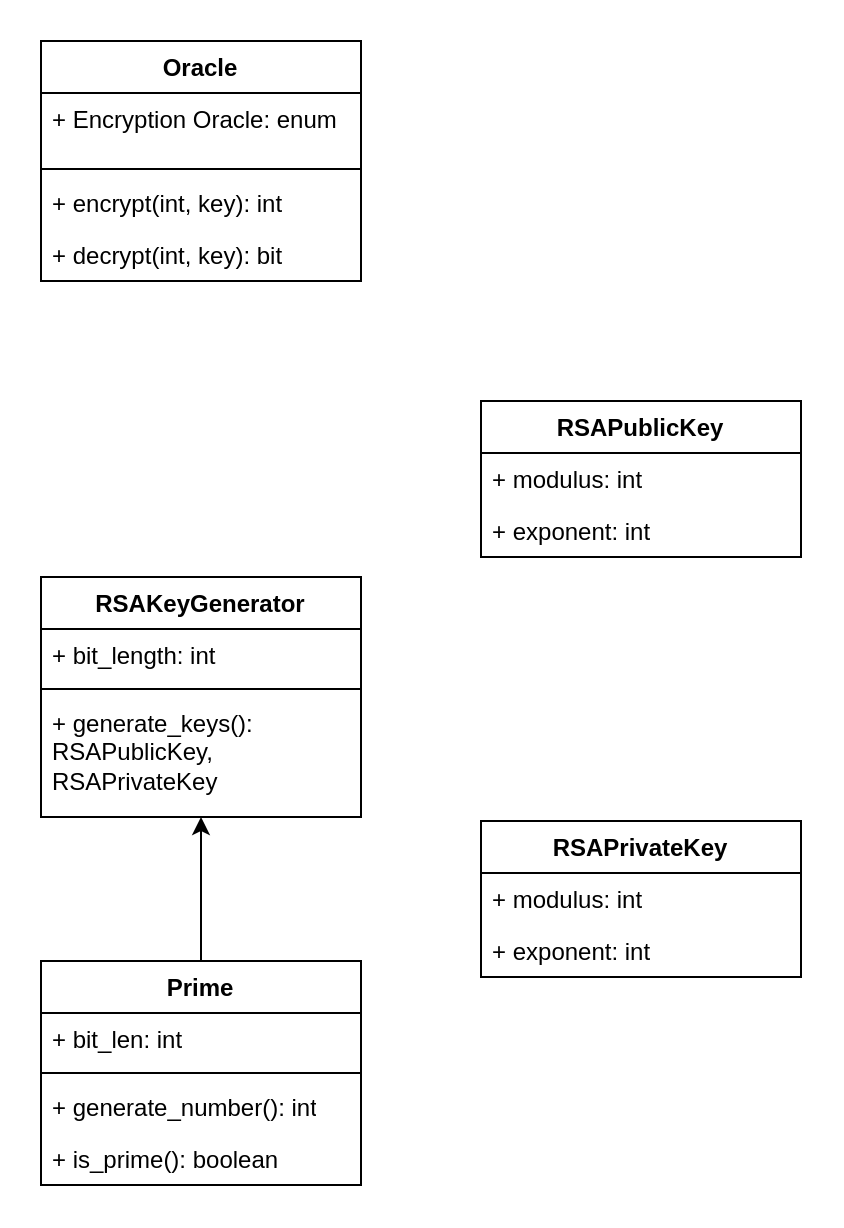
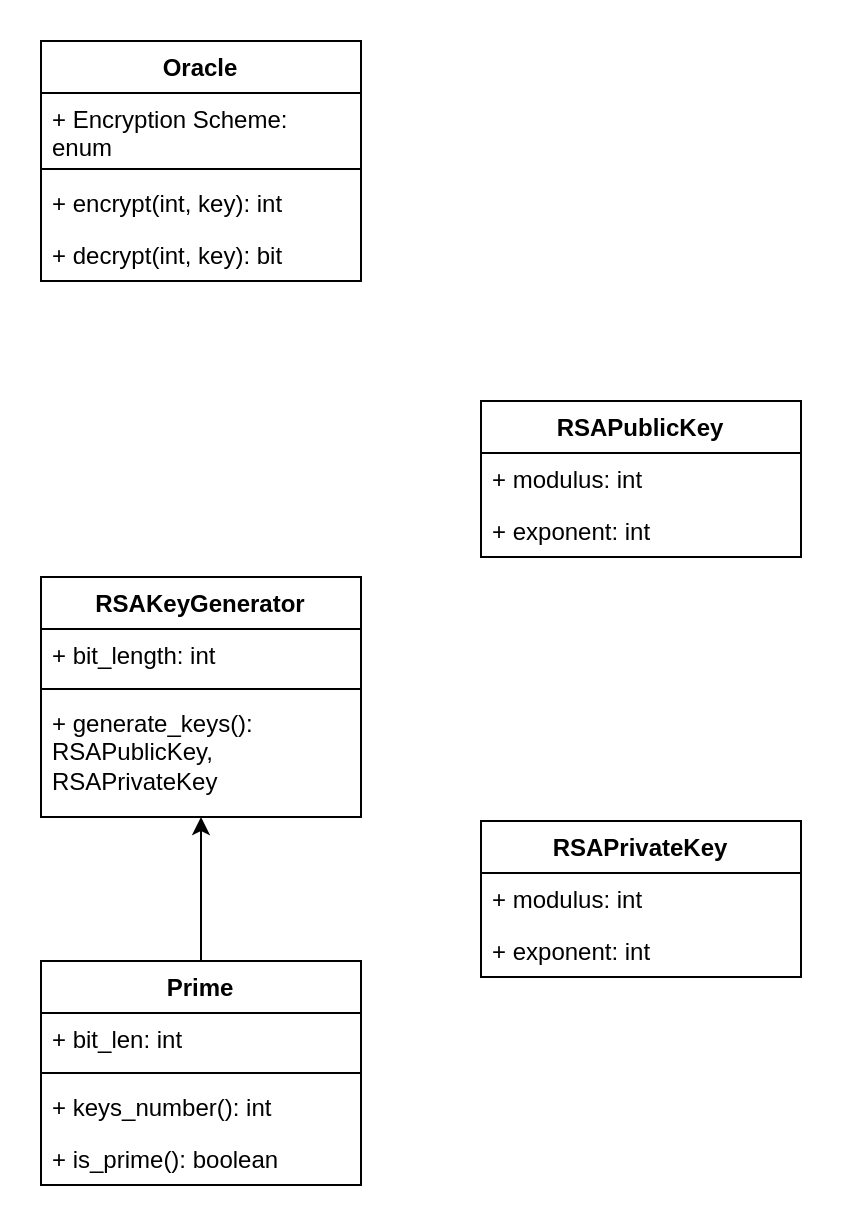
(202, 121) -> (203, 136)
(202, 1109) -> (175, 1109)
